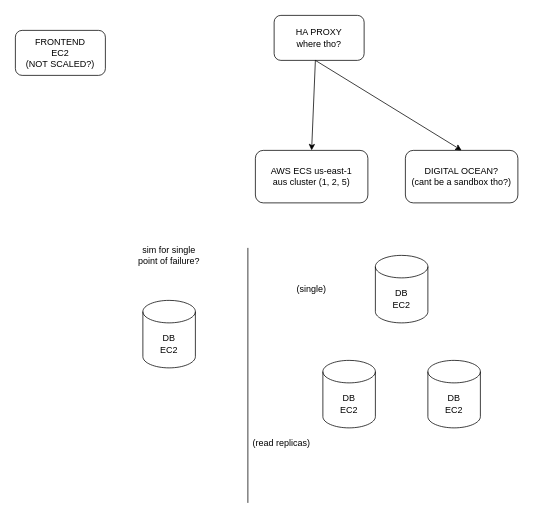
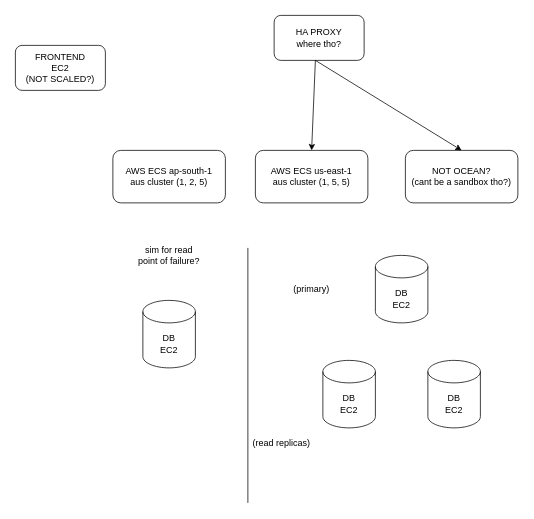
(60, 53) -> (60, 68)
none -> (169, 177)
(312, 177) -> (312, 177)
(462, 177) -> (462, 177)
(169, 255) -> (169, 255)
(312, 289) -> (312, 289)
